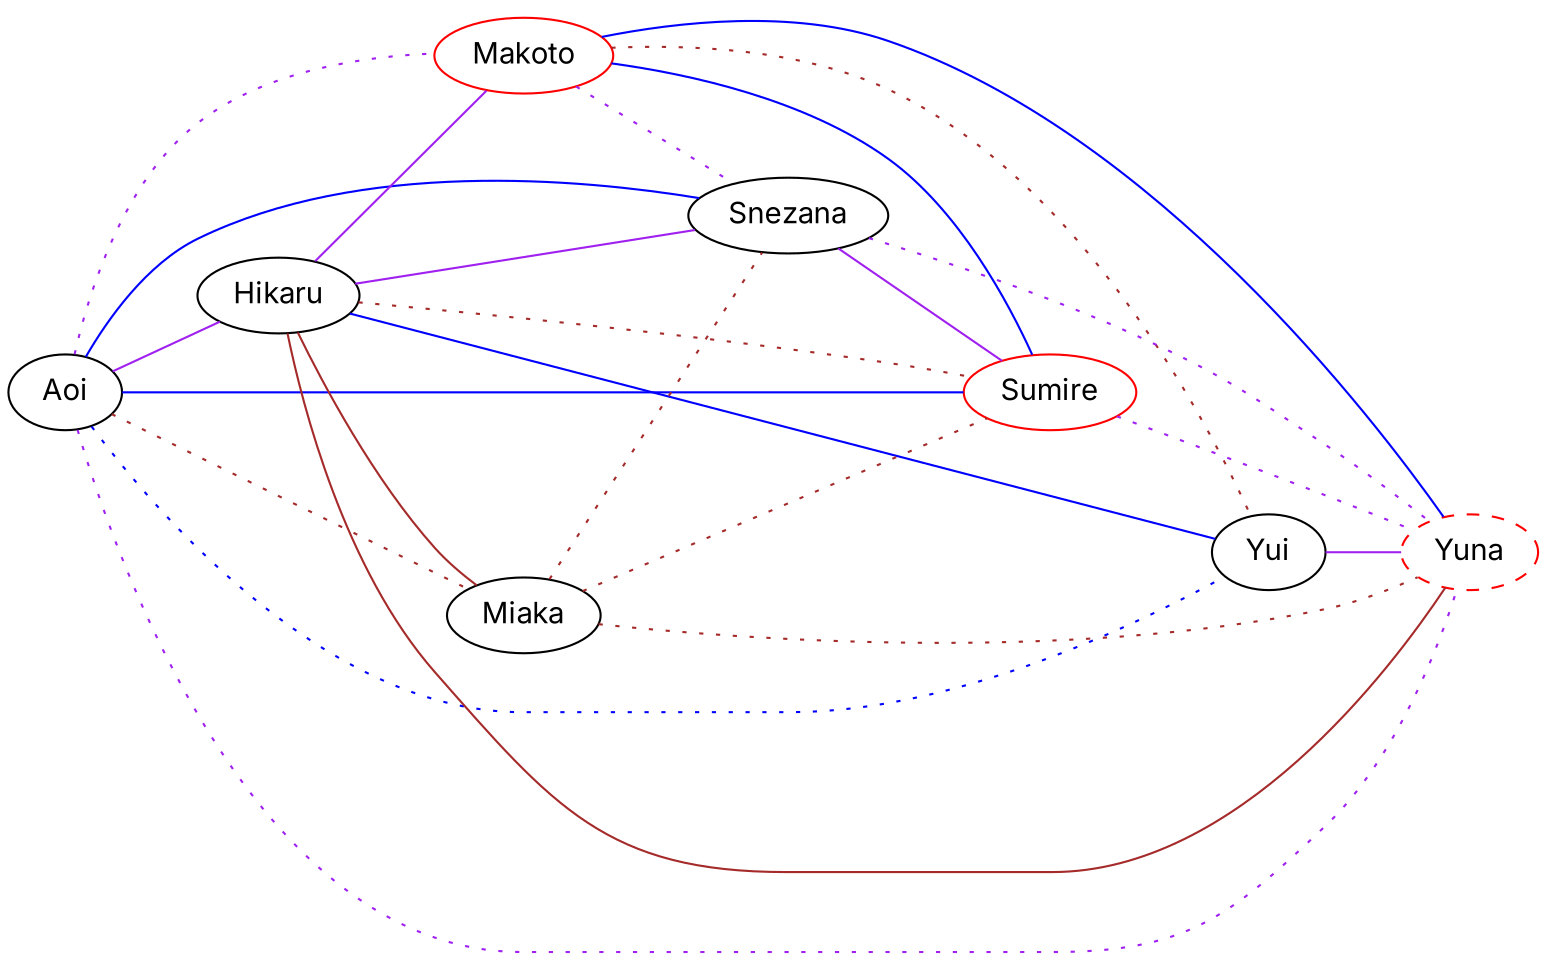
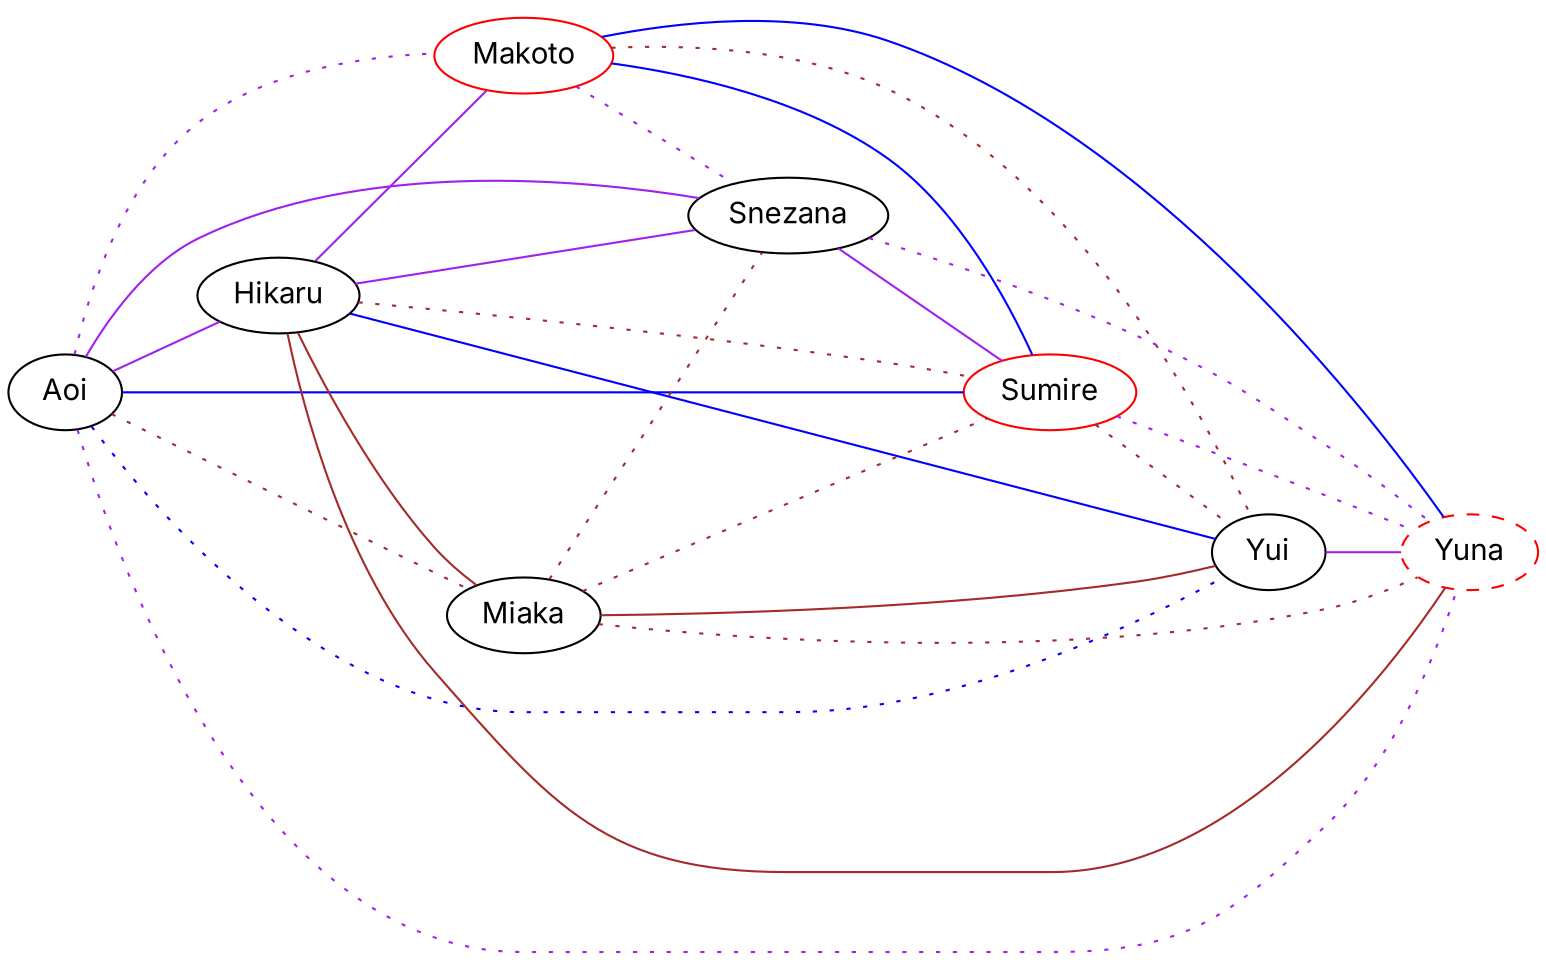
(363, 191) -> (363, 191)
none -> (1162, 474)
none -> (909, 604)
